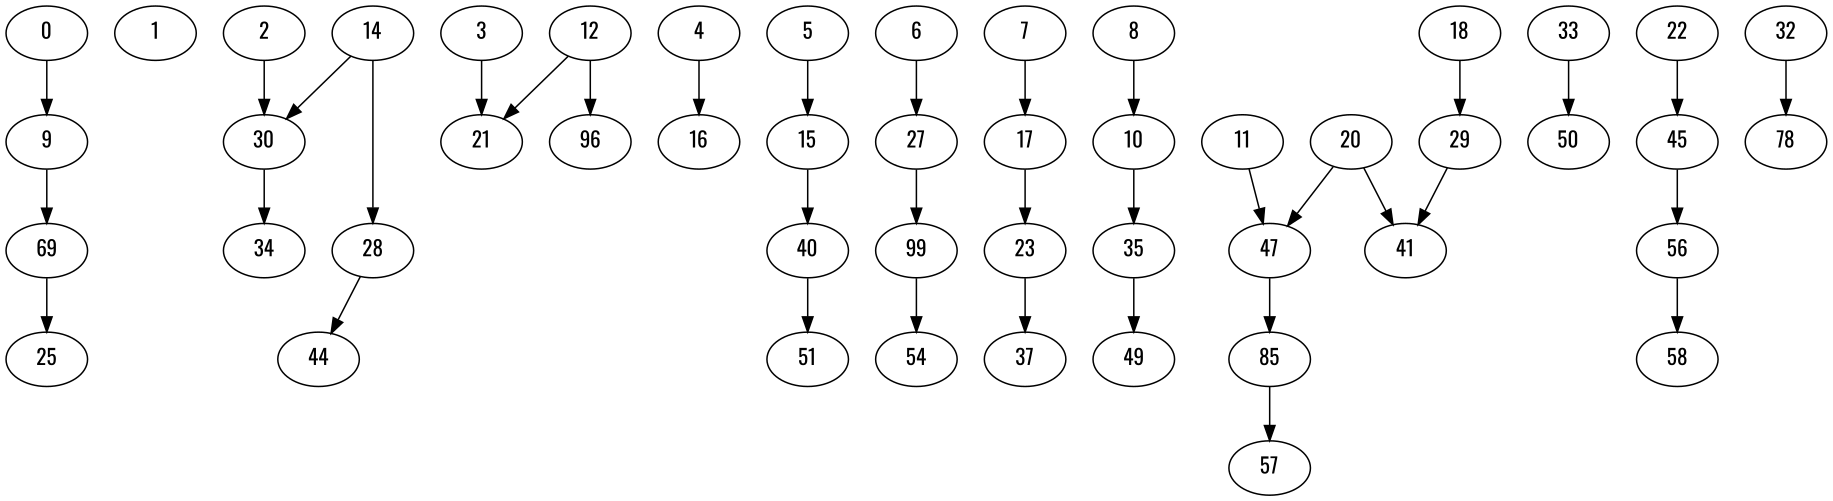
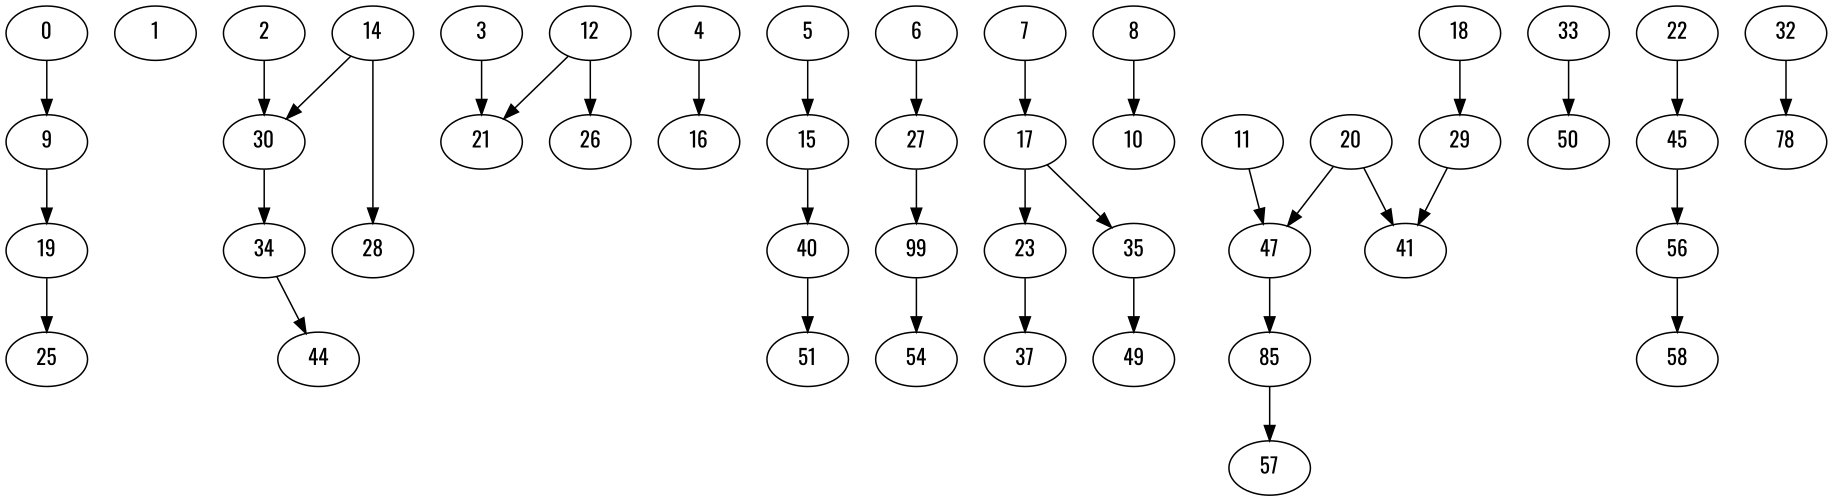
(590, 142) -> (590, 142)
(1134, 189) -> (1074, 191)
(47, 251) -> (47, 251)
(349, 298) -> (288, 298)
